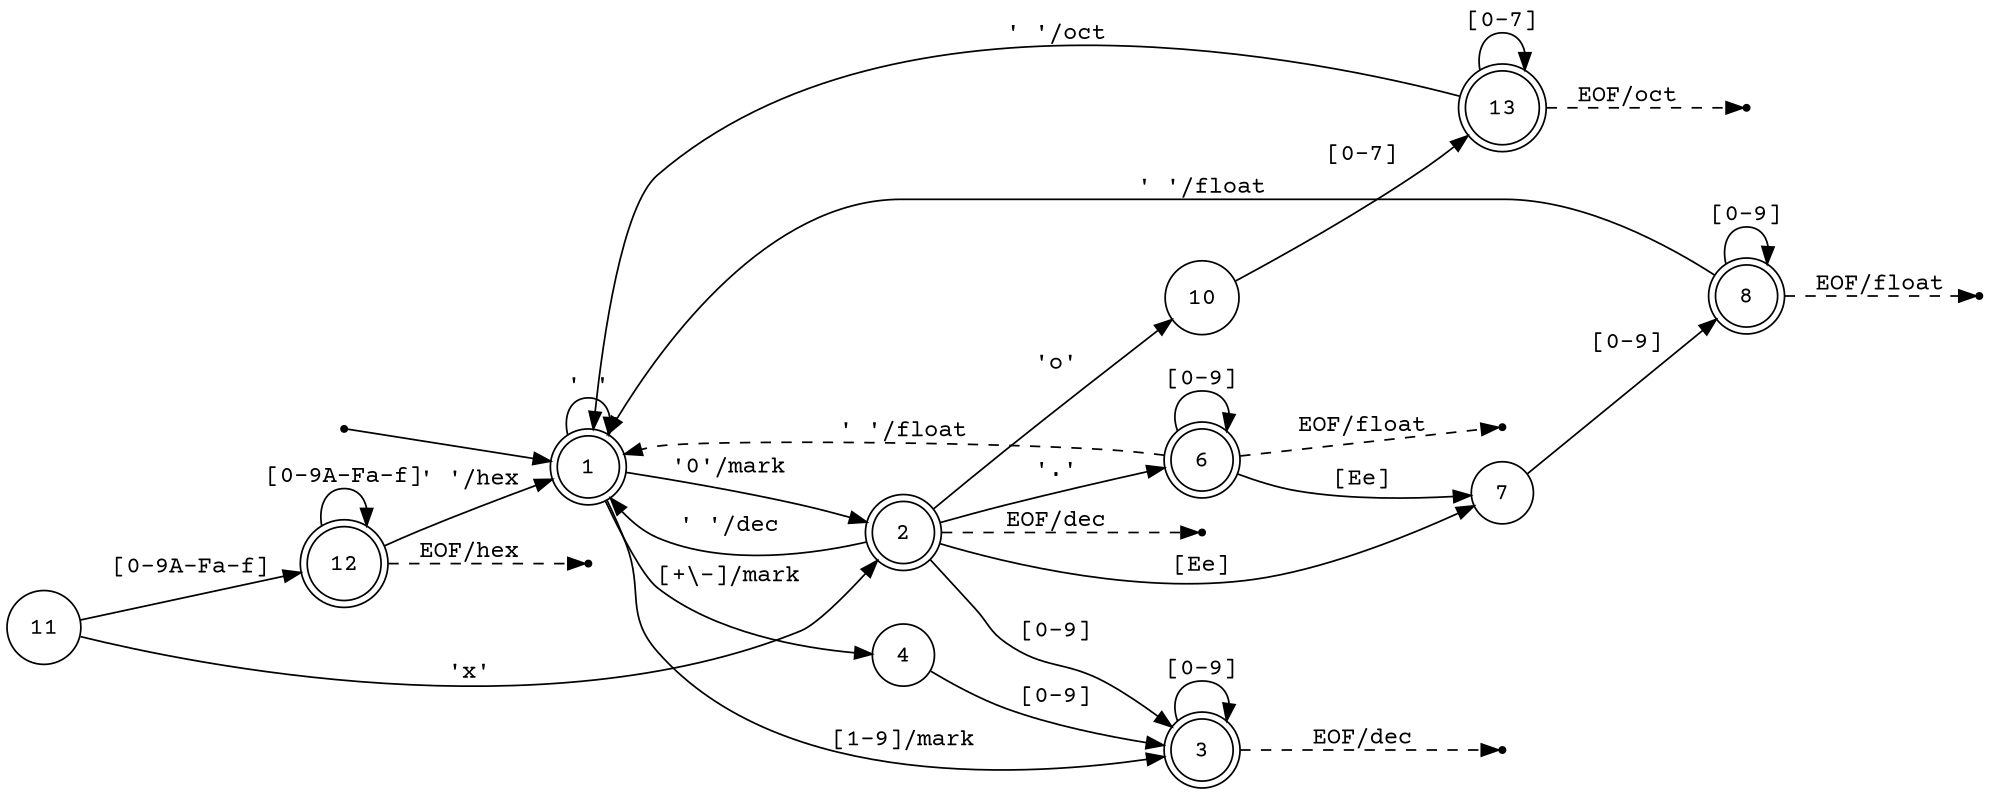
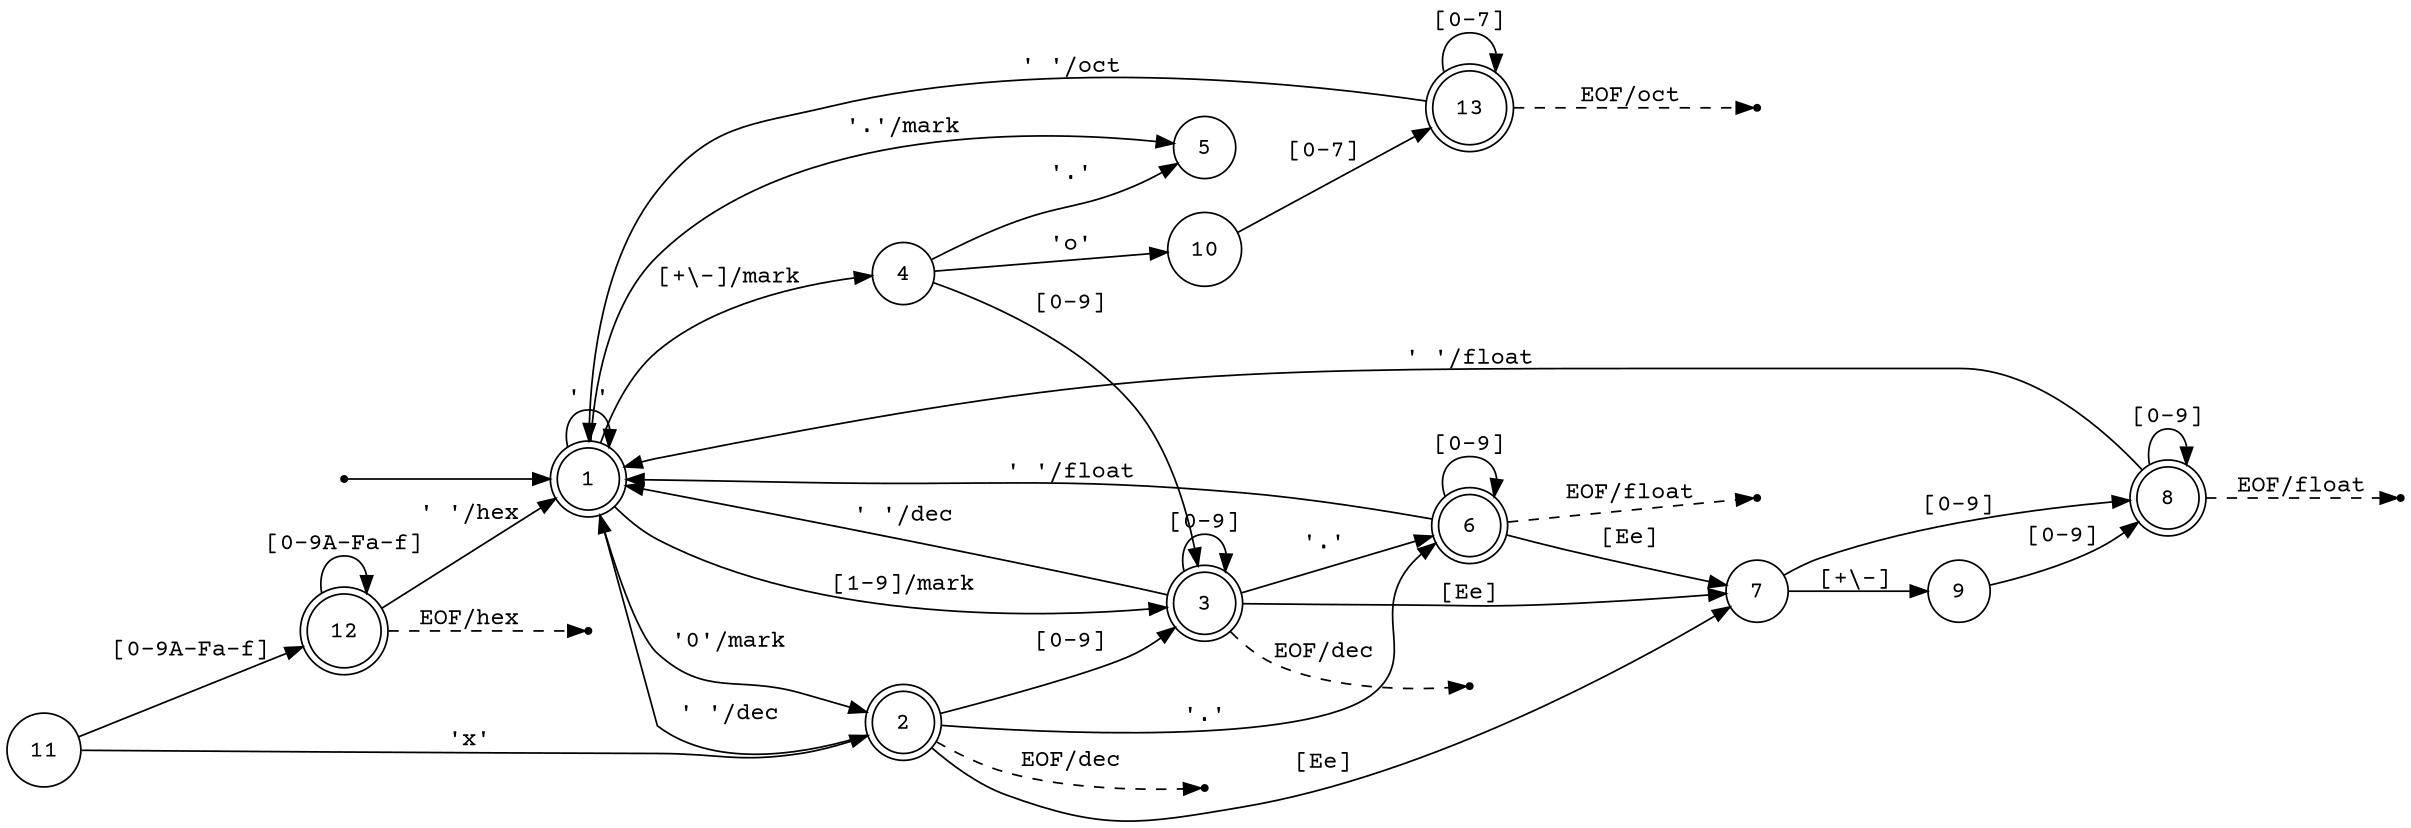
none -> (1205, 148)
(1045, 419) -> (1042, 262)
(903, 443) -> (1039, 483)
none -> (906, 540)
none -> (1328, 567)
none -> (1959, 591)
none -> (1476, 606)
